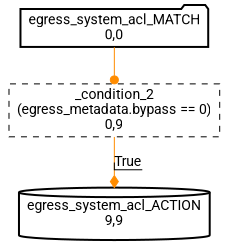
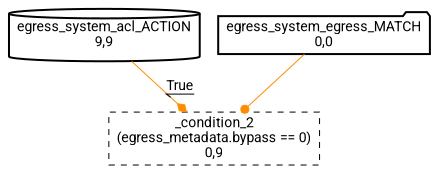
(114, 28) -> (324, 35)
(114, 156) -> (155, 82)
